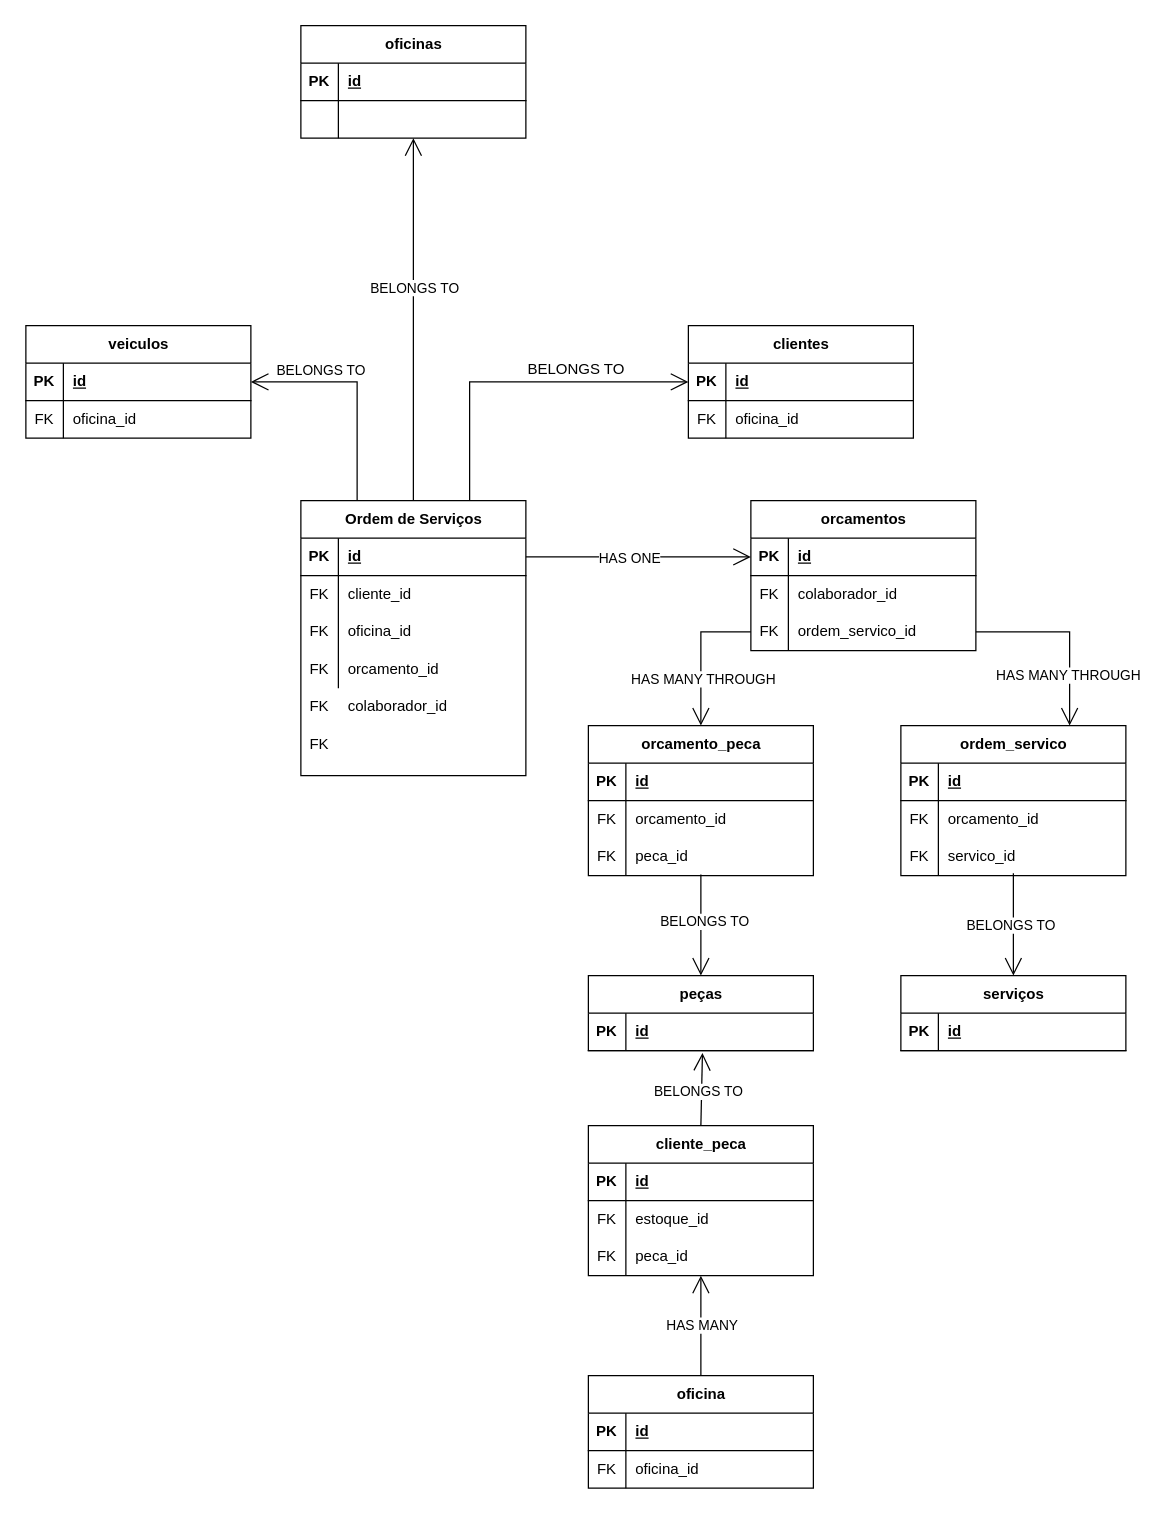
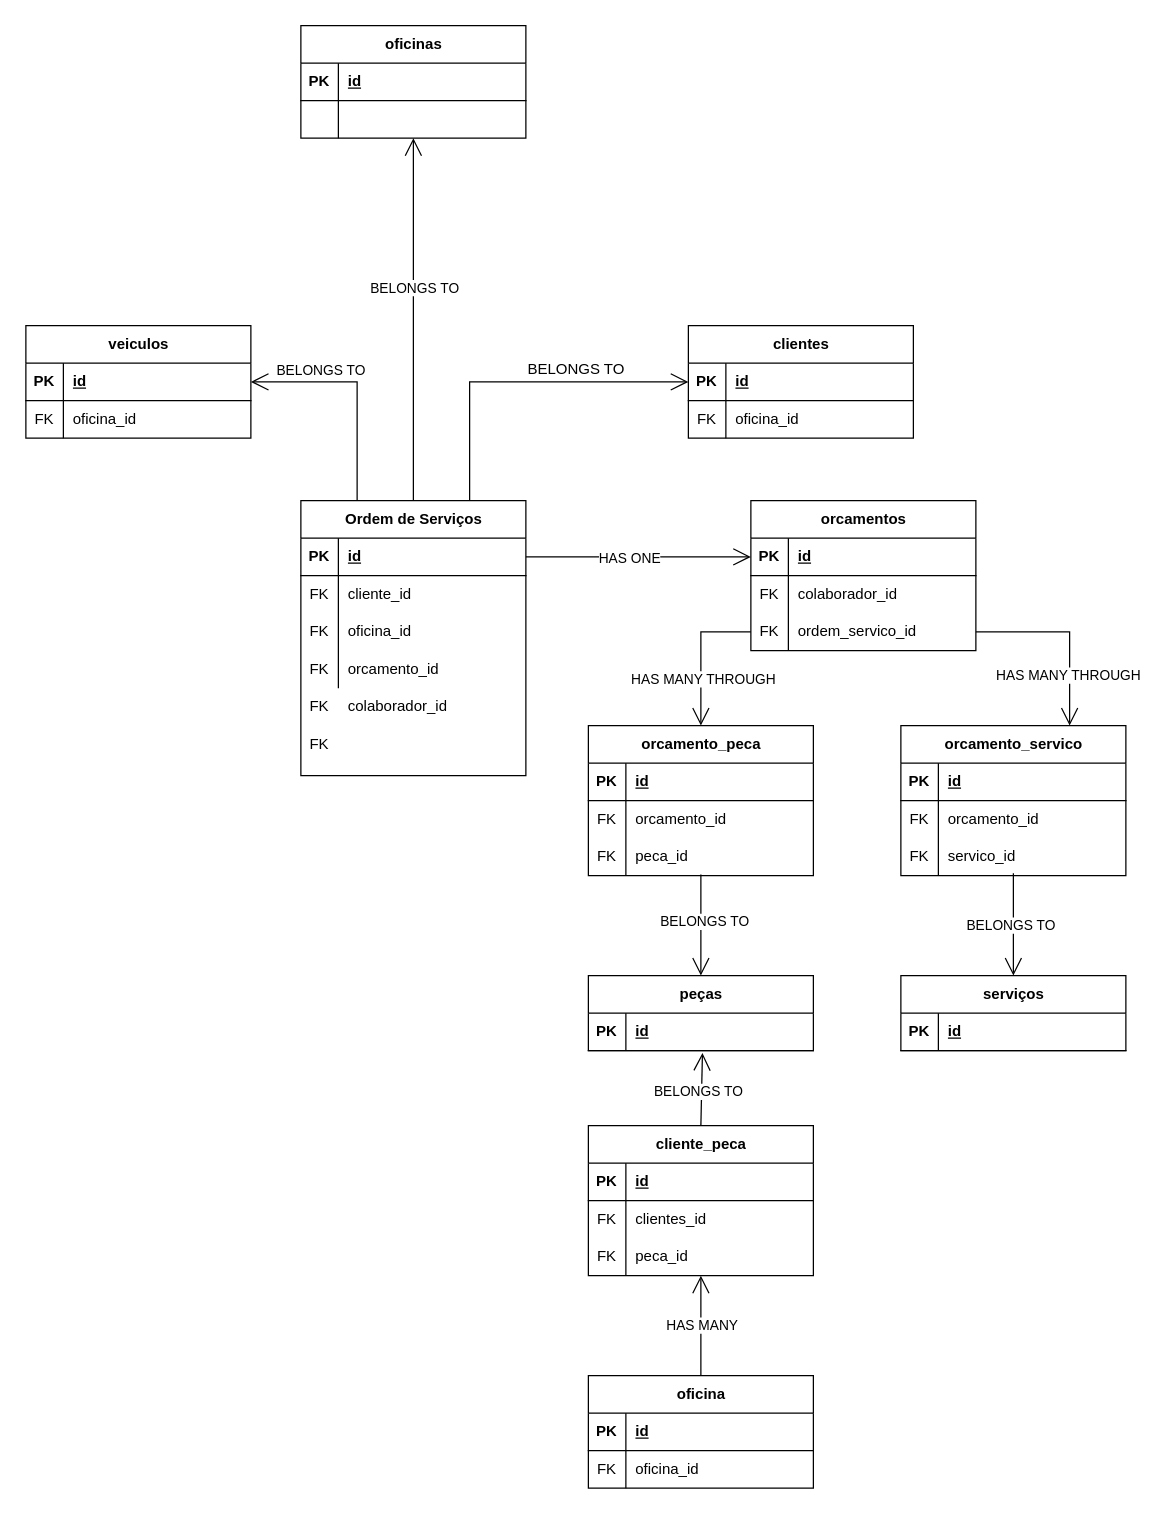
(1014, 744) -> (1014, 744)
(676, 1219) -> (676, 1219)
